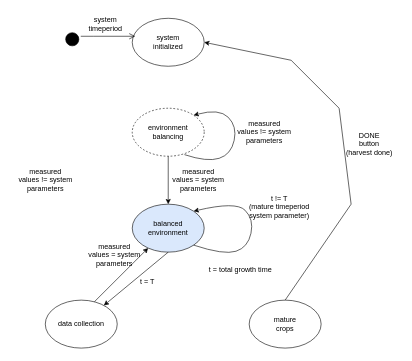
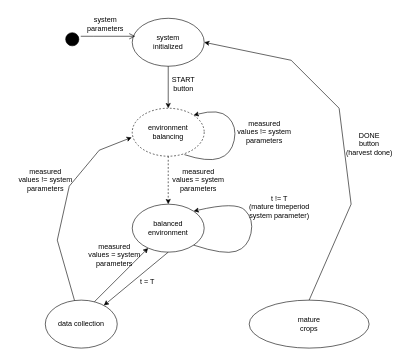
(106, 24) -> (106, 24)
none -> (183, 84)
none -> (168, 102)
(168, 178) -> (168, 178)
none -> (65, 205)
(168, 228) -> (168, 228)
(240, 270) -> none
(285, 324) -> (309, 324)
